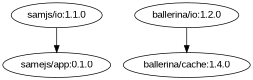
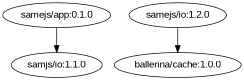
(187, 15) -> (178, 15)
(57, 37) -> (57, 37)
(187, 65) -> (178, 65)
